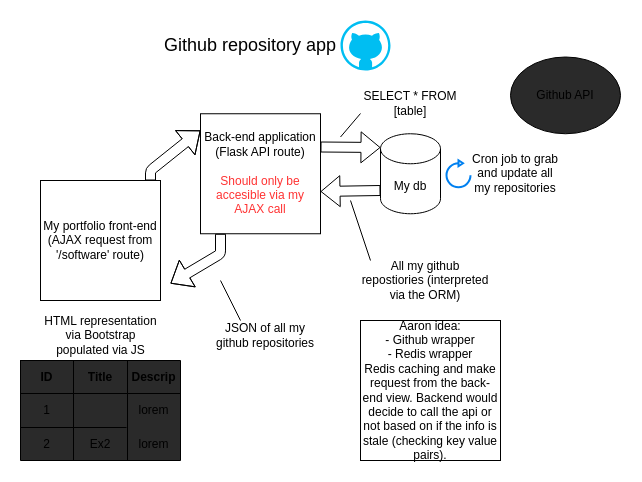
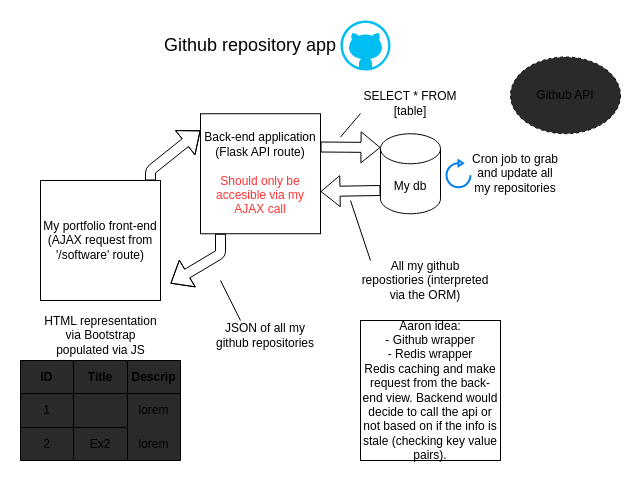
(566, 95) -> (566, 95)
